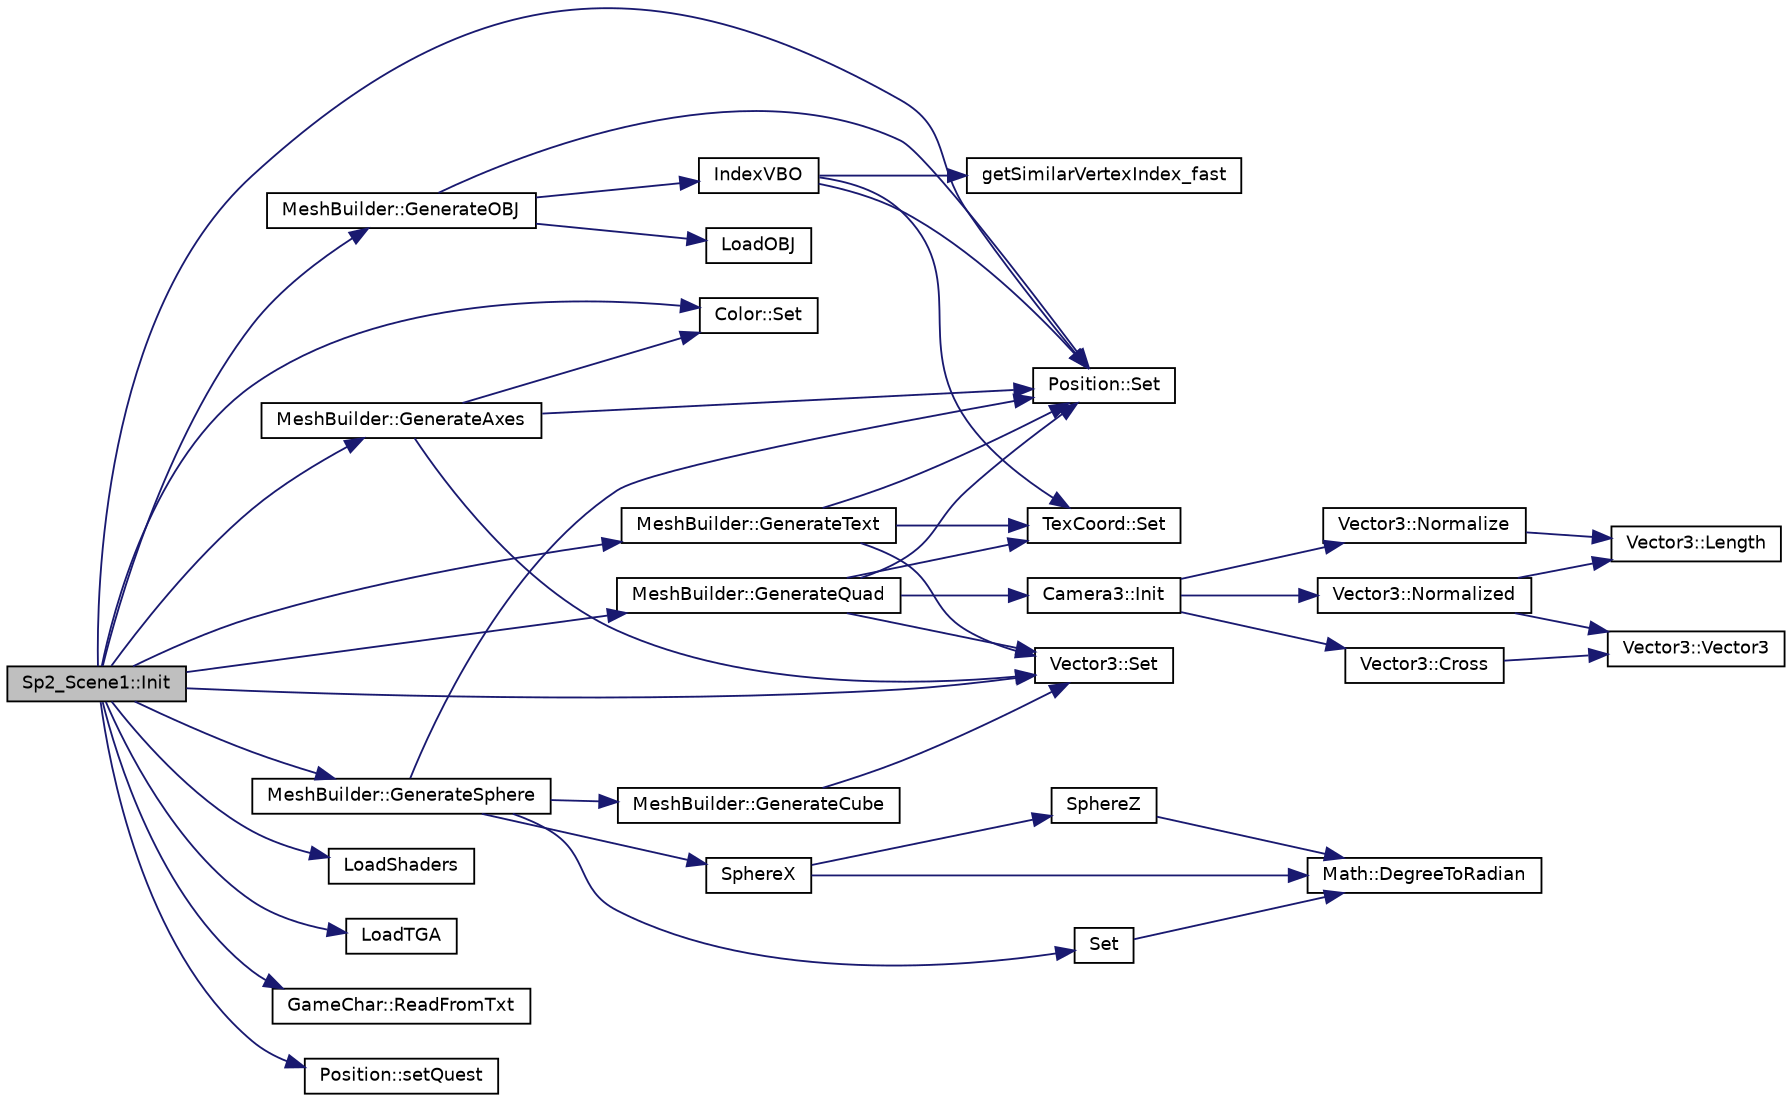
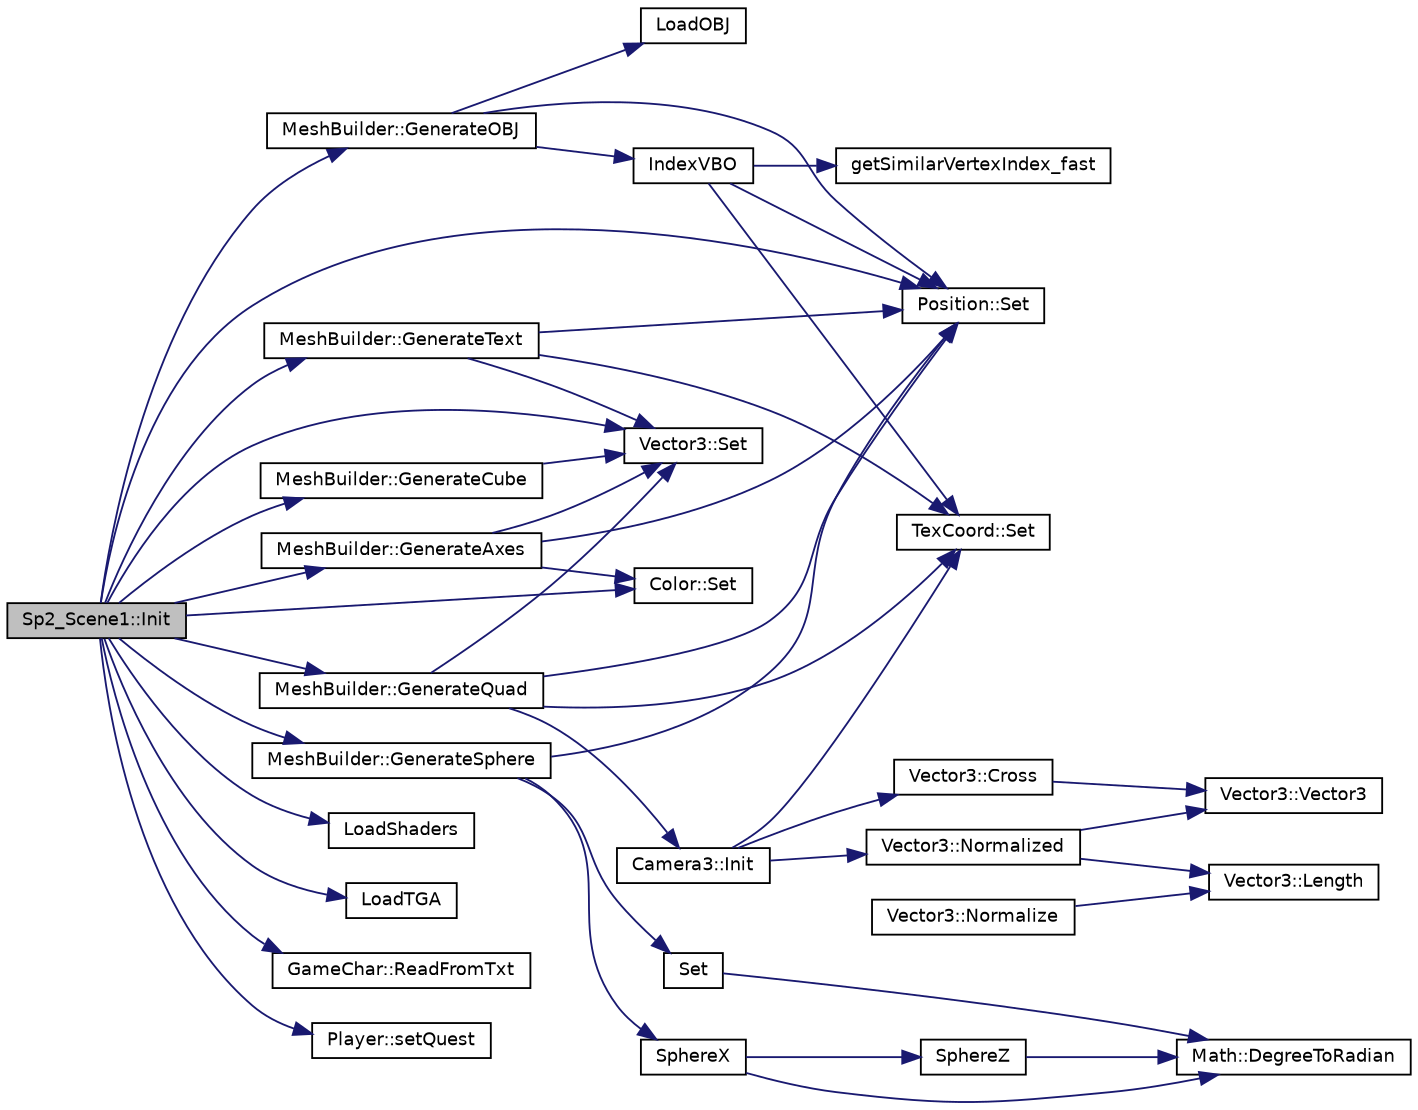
(1253, 563) -> (852, 716)
(575, 801) -> (198, 546)
(401, 1076) -> (401, 1041)
